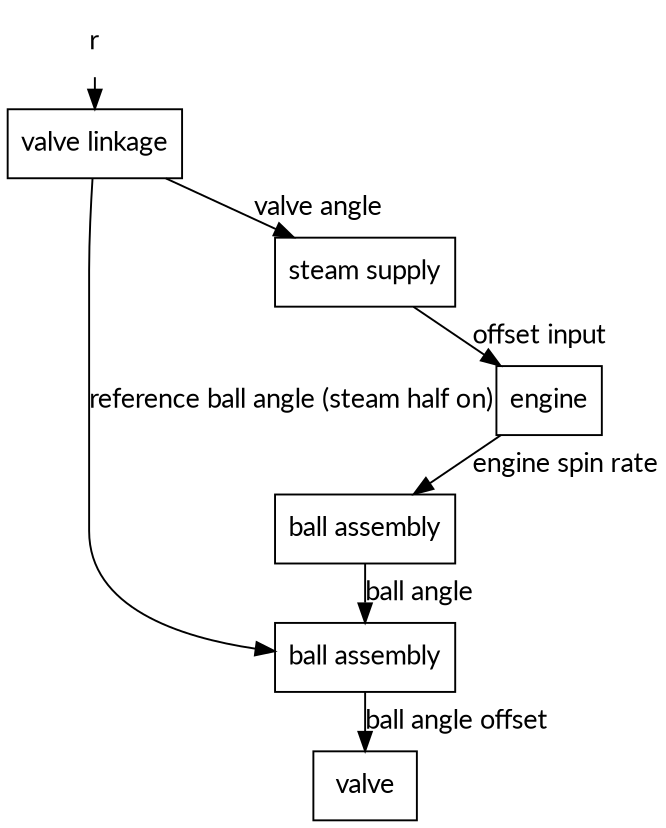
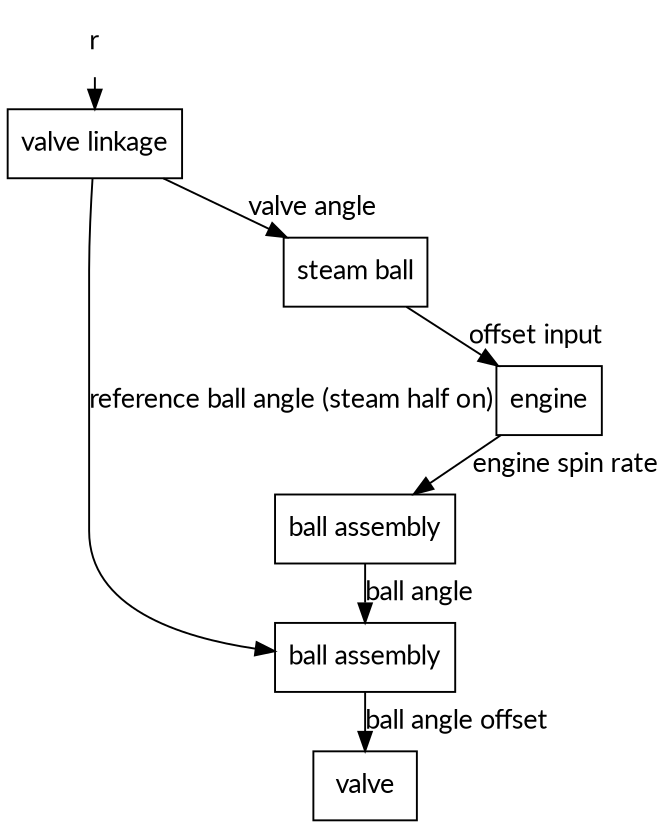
(365, 272) -> (356, 272)
